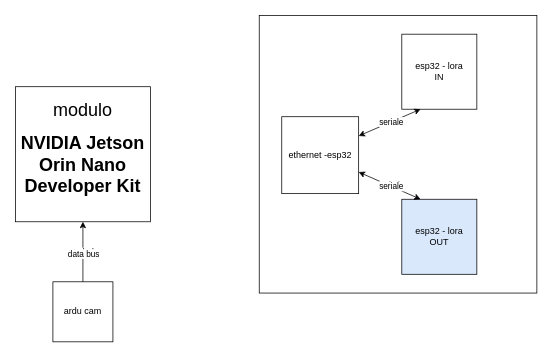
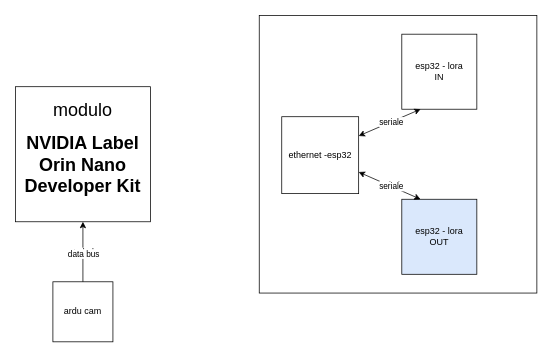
(83, 154) -> (83, 154)
